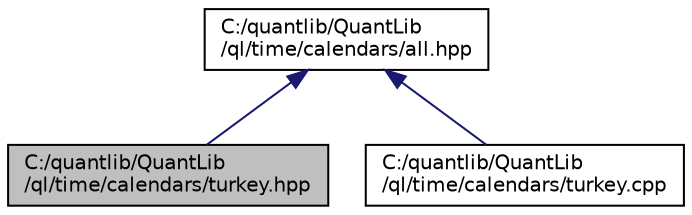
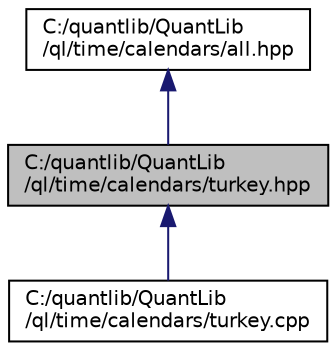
(444, 113) -> (168, 254)
